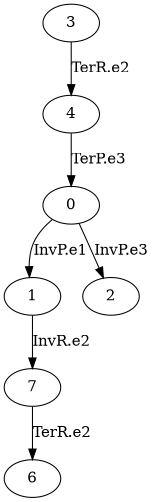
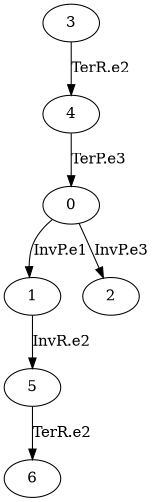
(32, 387) -> (32, 387)
